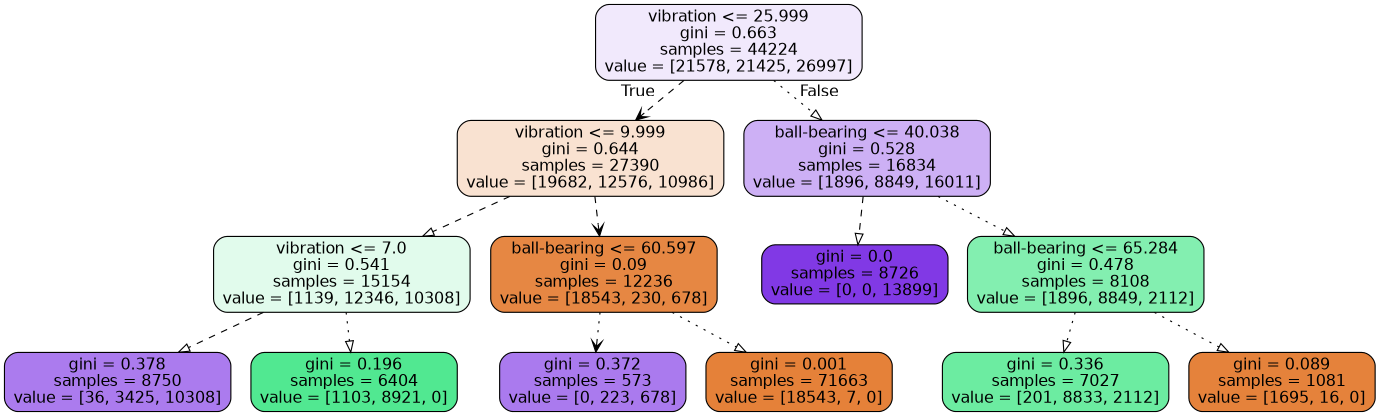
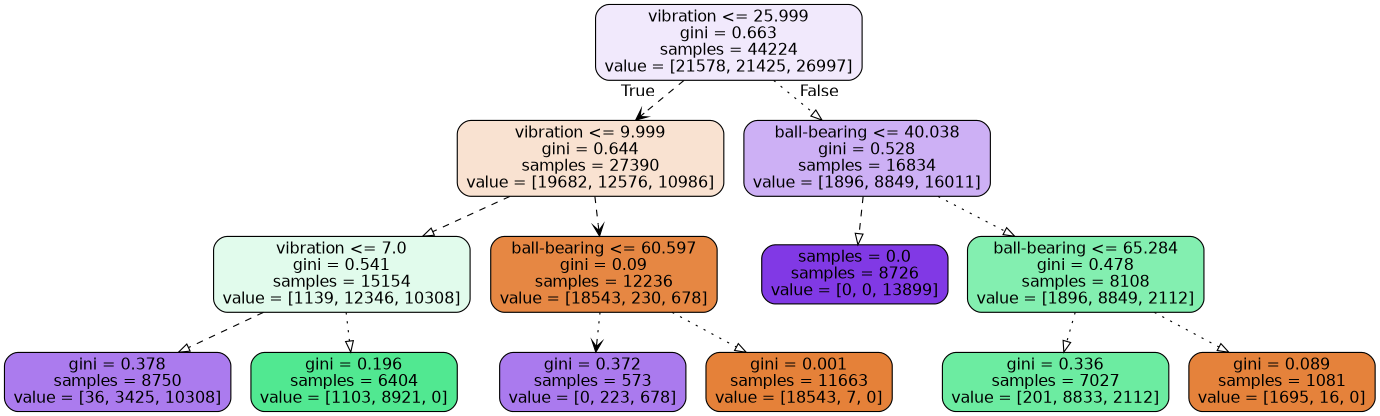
(855, 274) -> (855, 274)
(799, 382) -> (799, 382)
